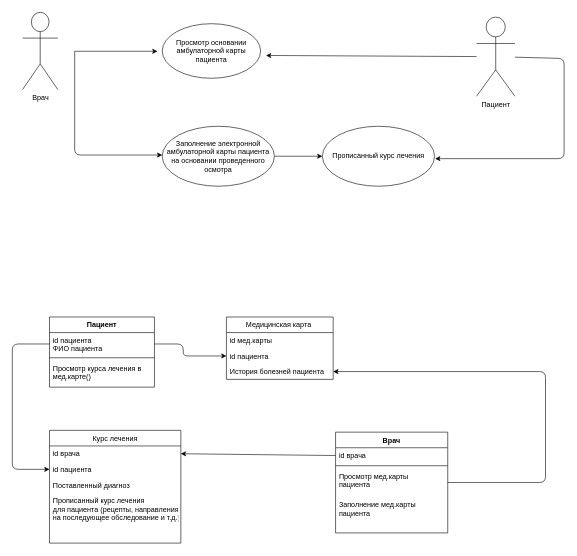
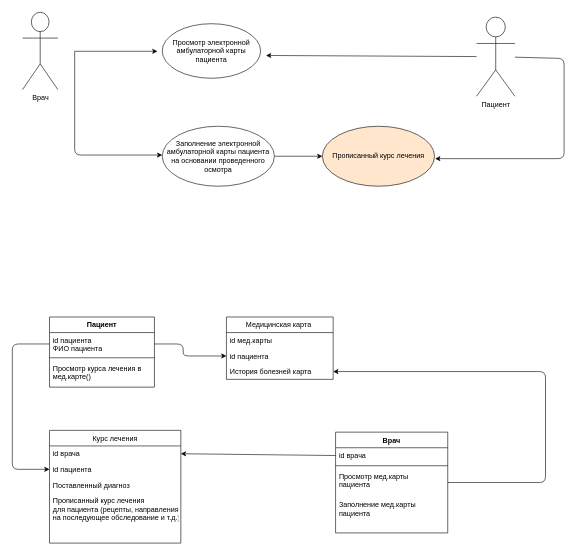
(212, 51) -> (212, 51)
(379, 156) -> (379, 156)
(278, 372) -> (272, 372)
